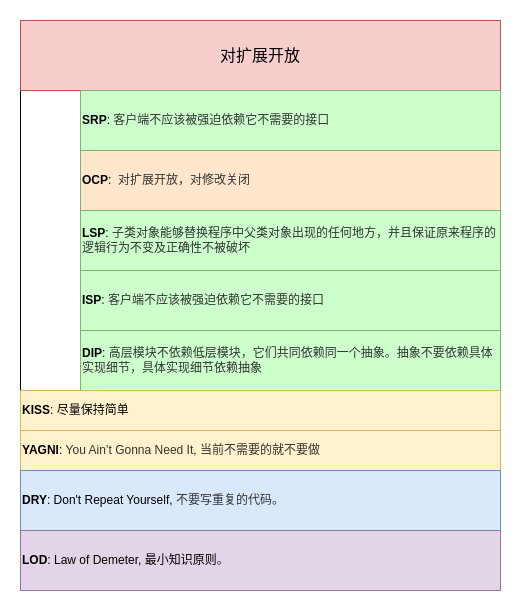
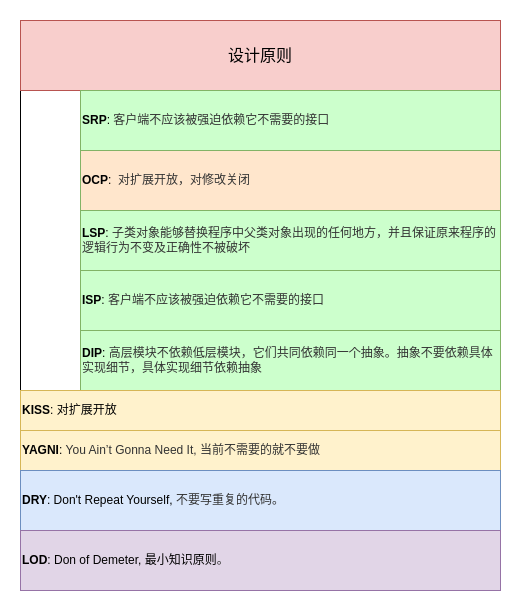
(261, 56) -> (261, 56)
(76, 411) -> (70, 411)
(126, 561) -> (126, 561)
